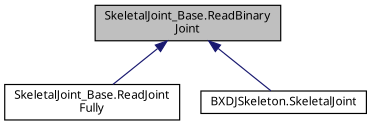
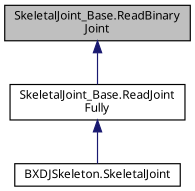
(244, 70) -> (98, 148)
